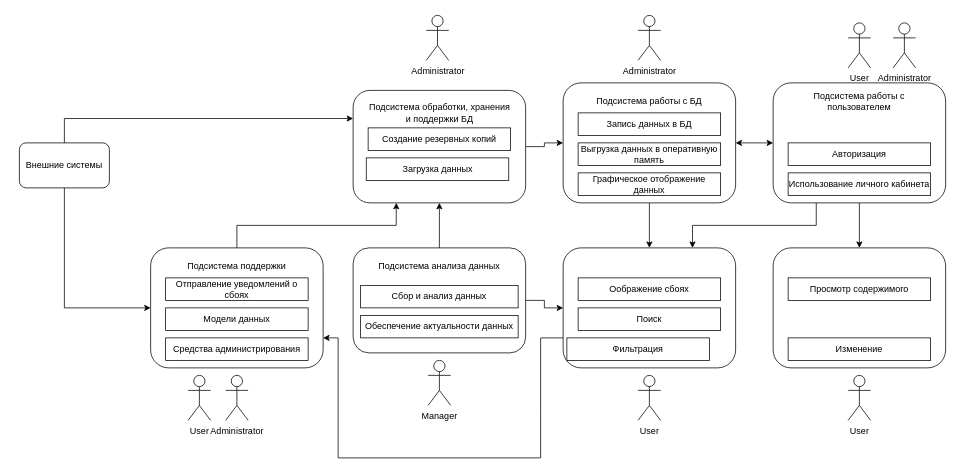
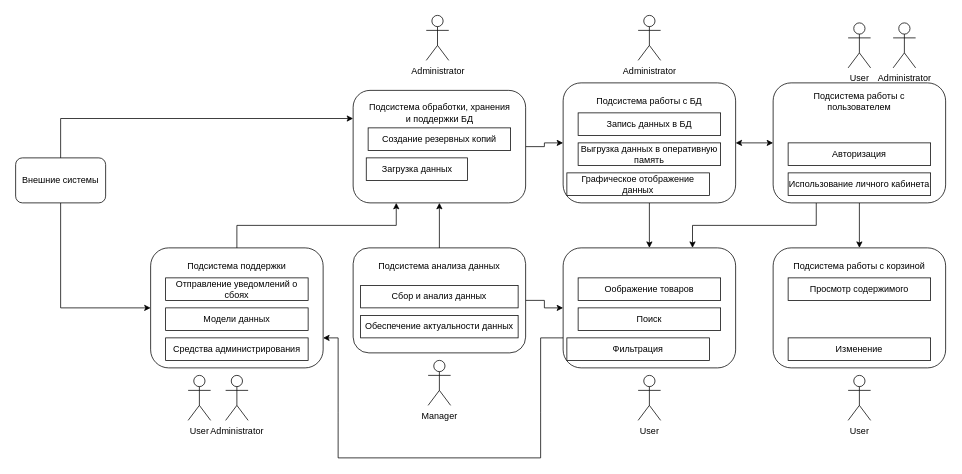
(64, 165) -> (60, 180)
(437, 169) -> (417, 169)
(649, 184) -> (638, 184)
none -> (859, 267)
(649, 289) -> (649, 289)
